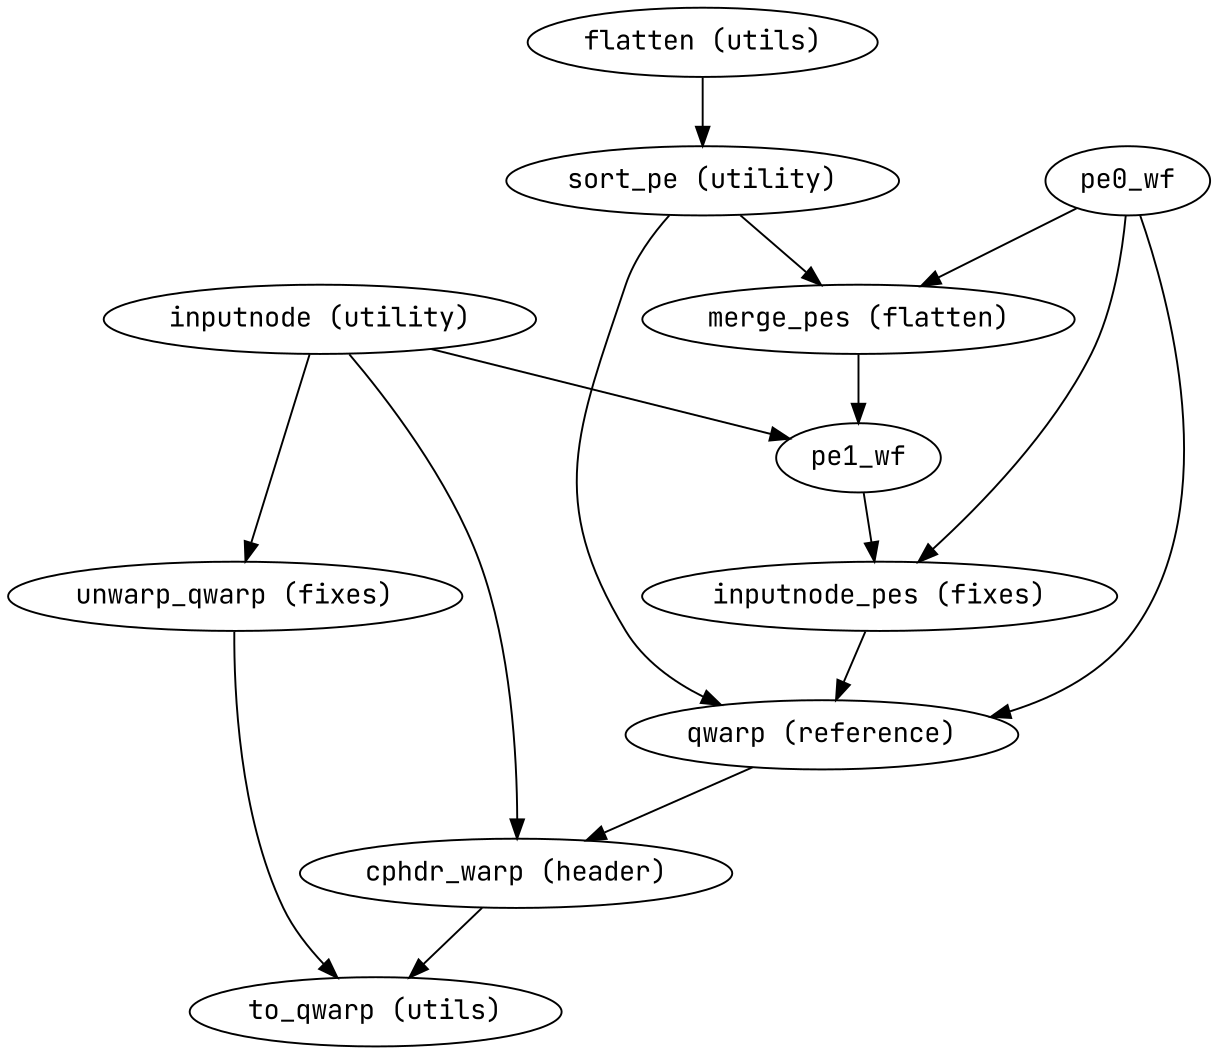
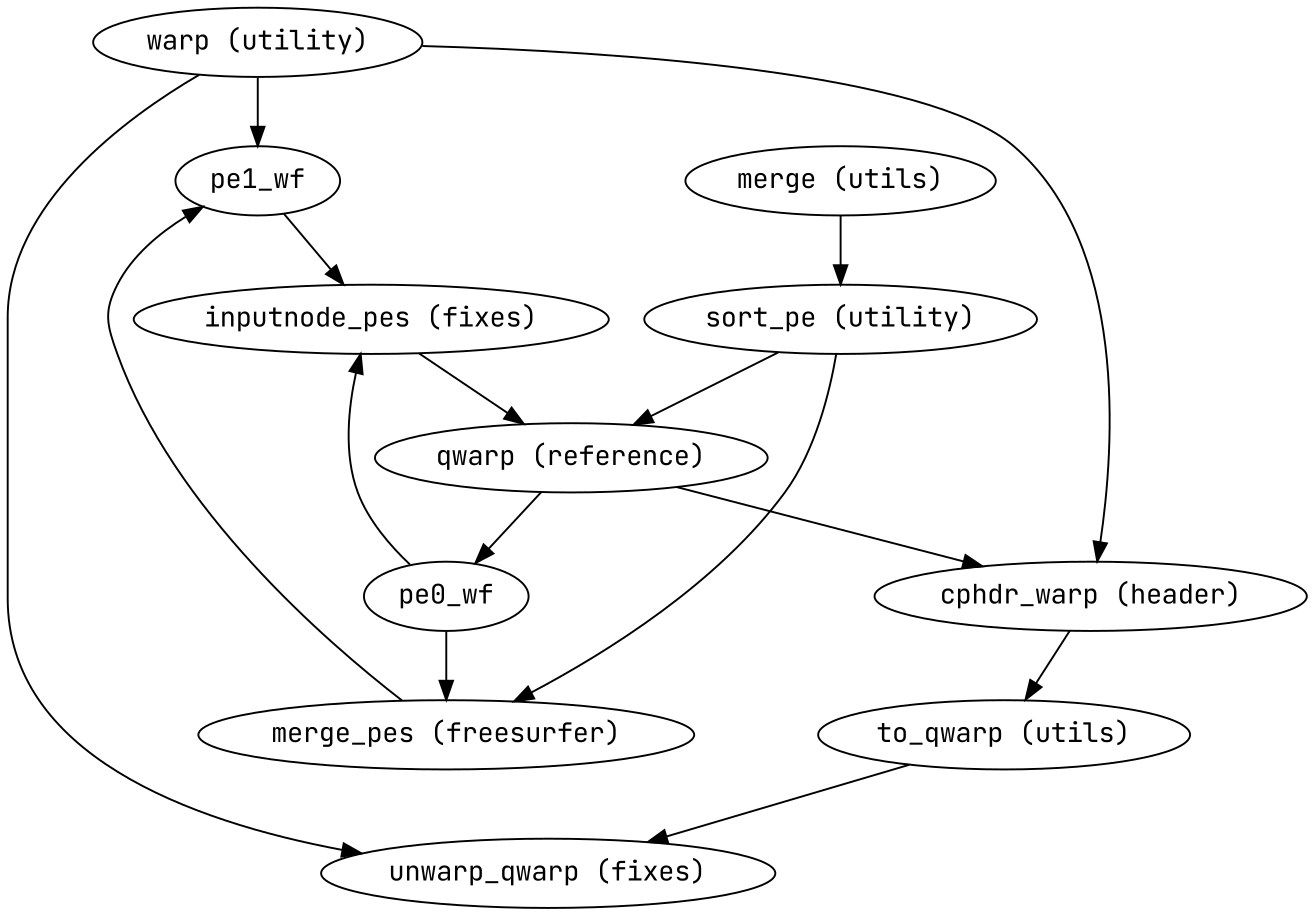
(703, 42) -> (841, 181)
(320, 319) -> (258, 42)
(858, 319) -> (446, 735)
(1180, 500) -> (515, 521)
(251, 807) -> (788, 801)
